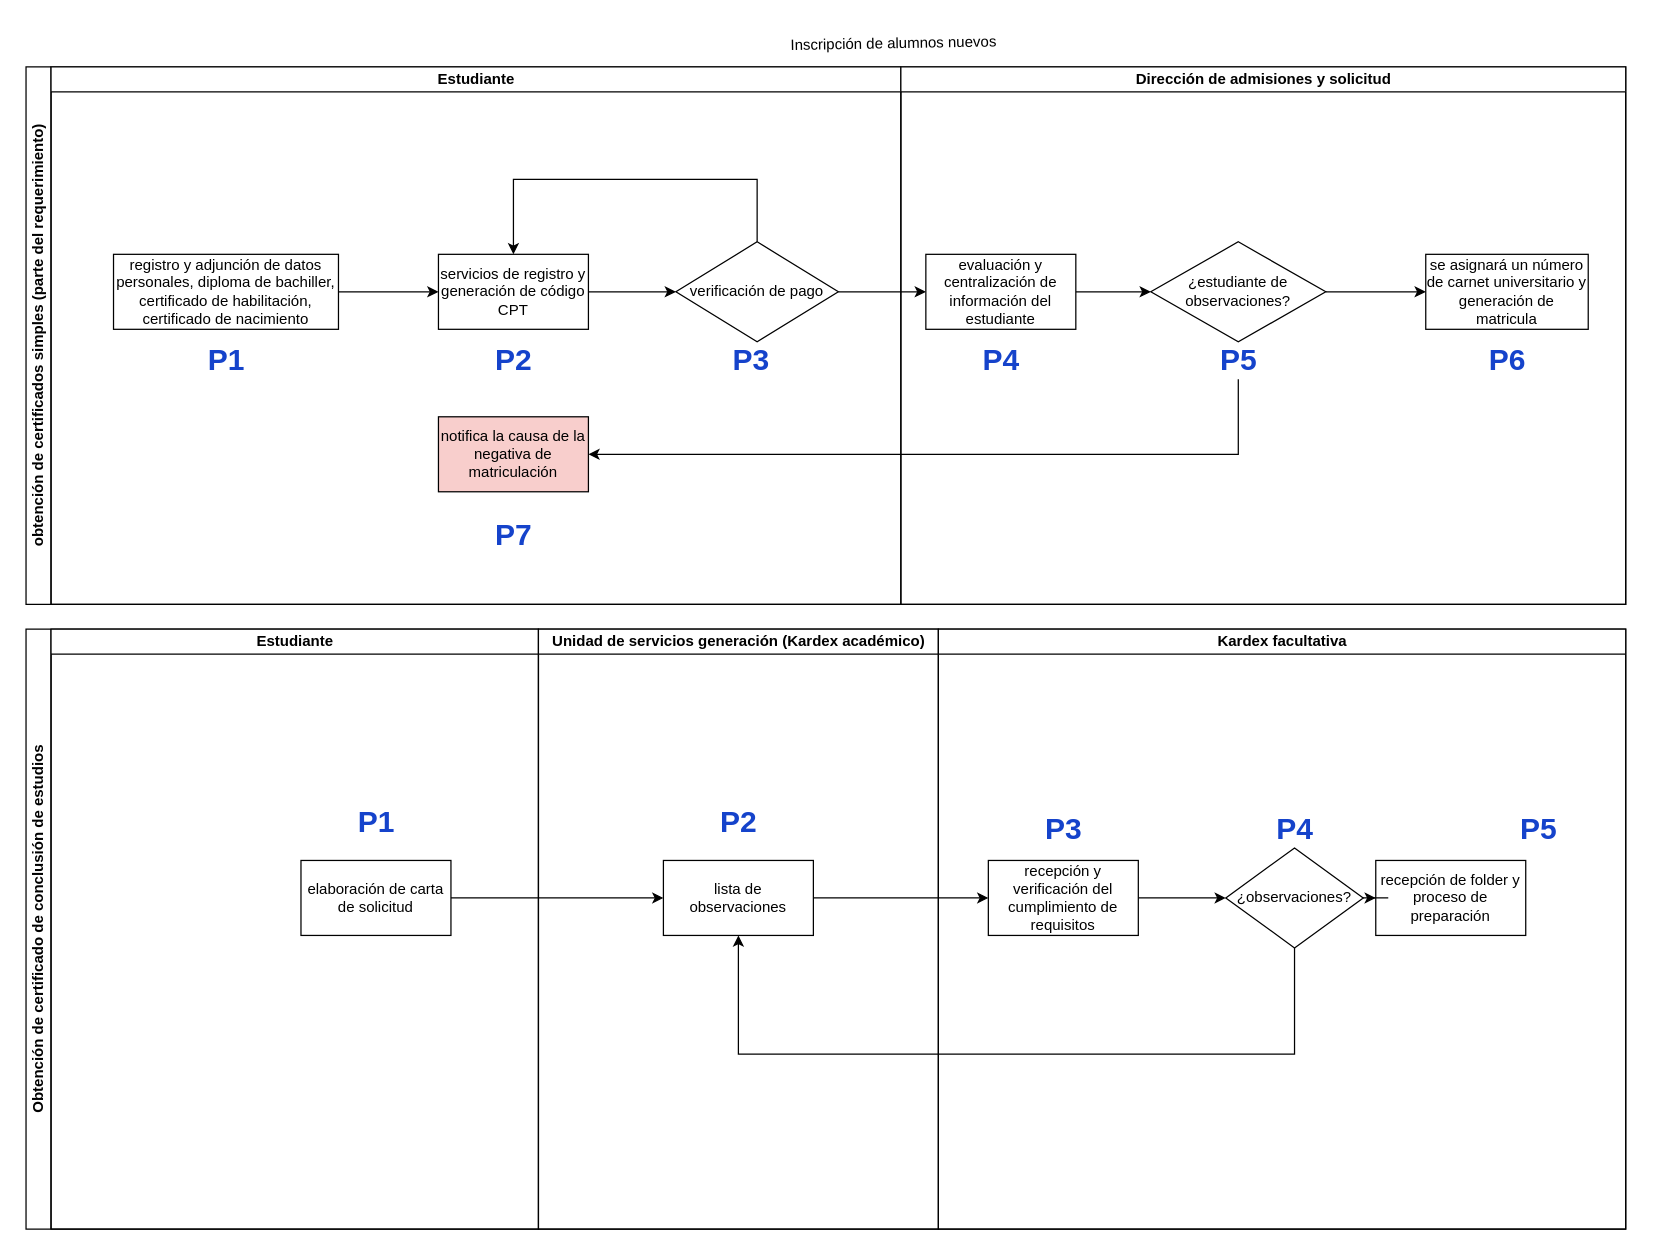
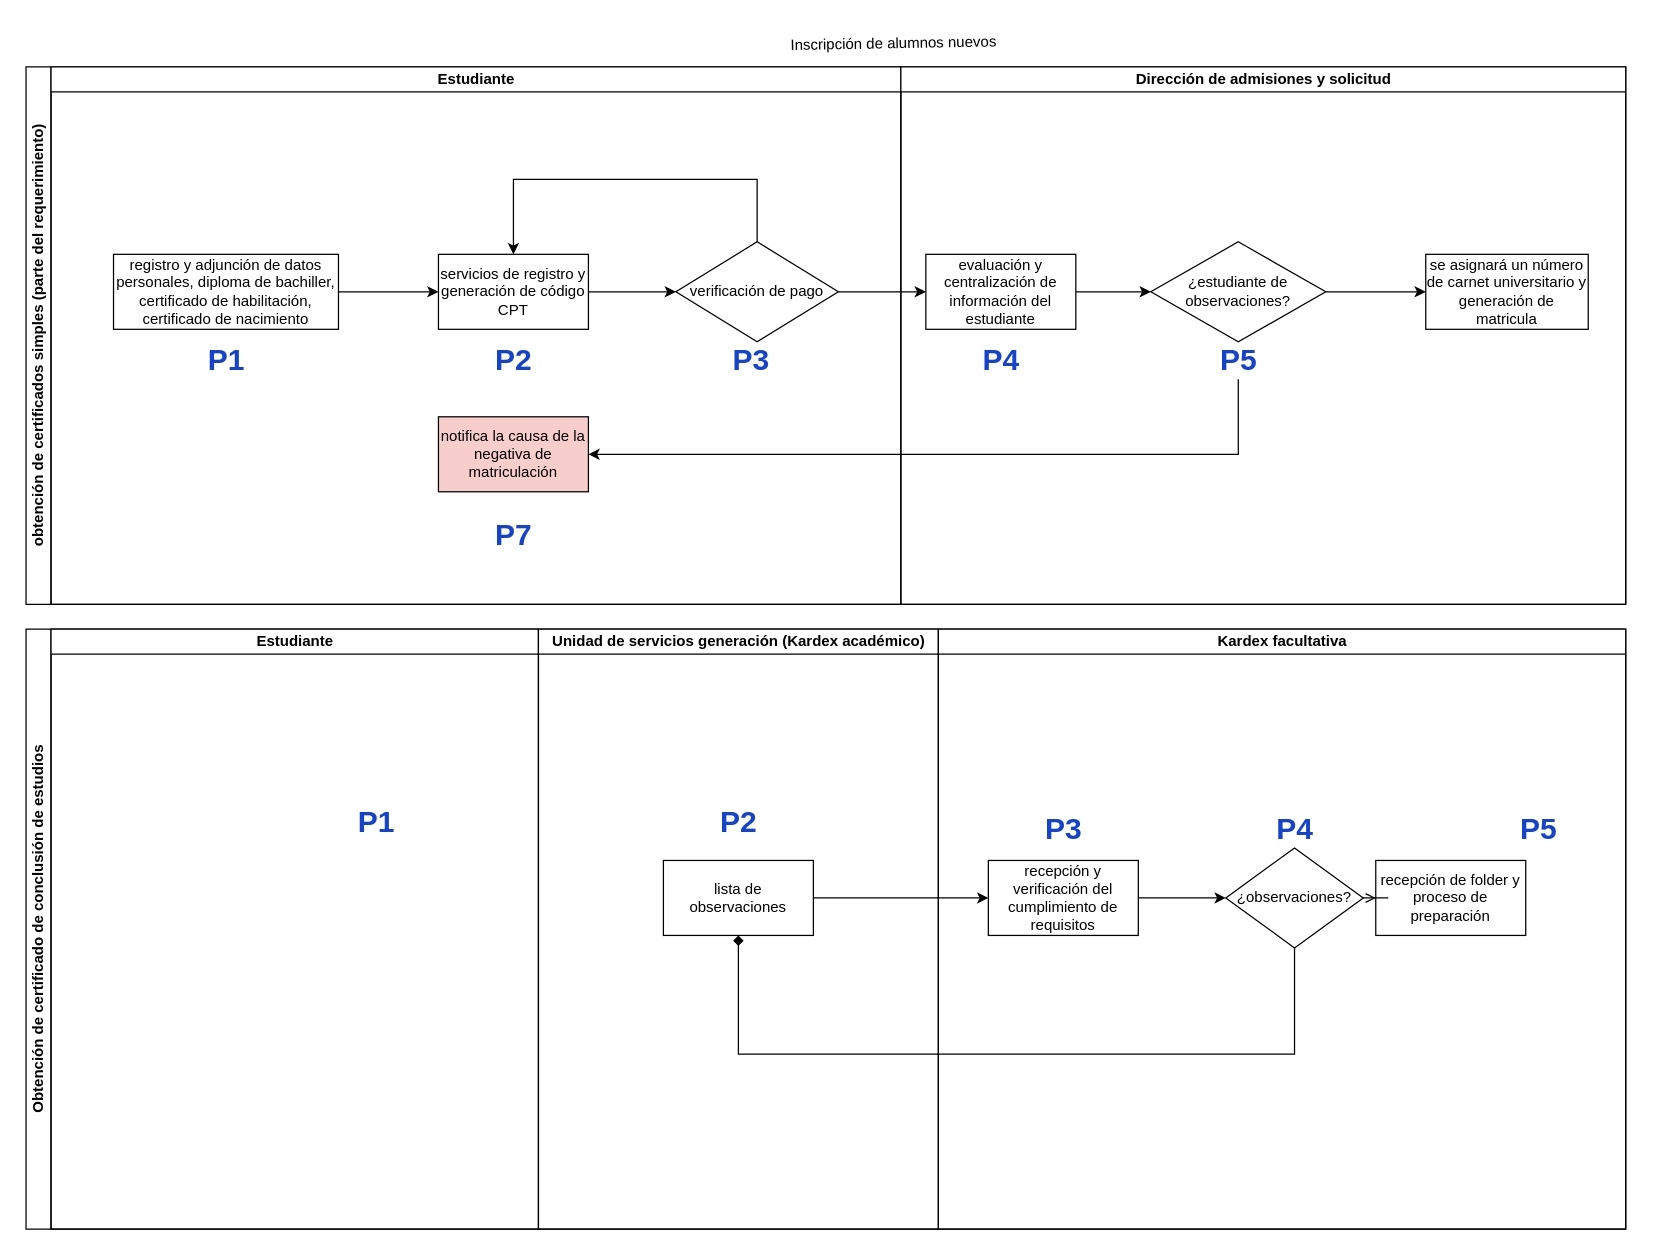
(1507, 361) -> none
(376, 898) -> none
(553, 898) -> none
(1366, 898) -> (1367, 898)
(738, 945) -> (738, 946)
